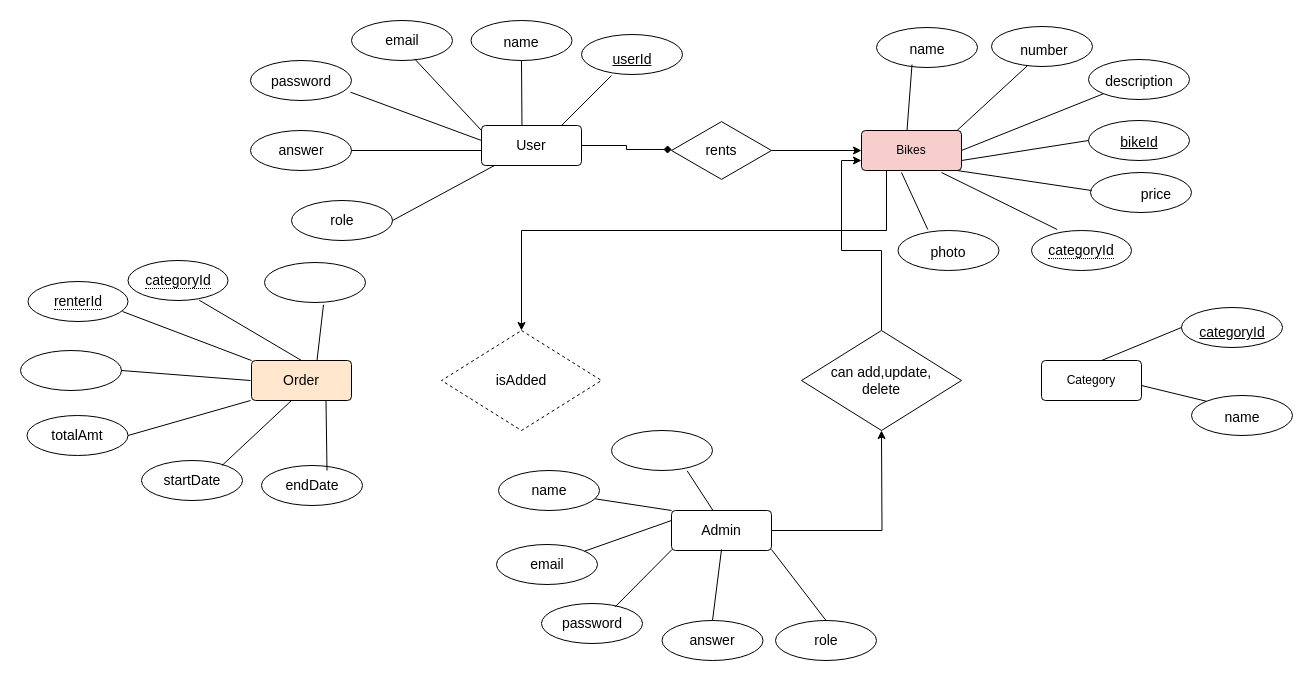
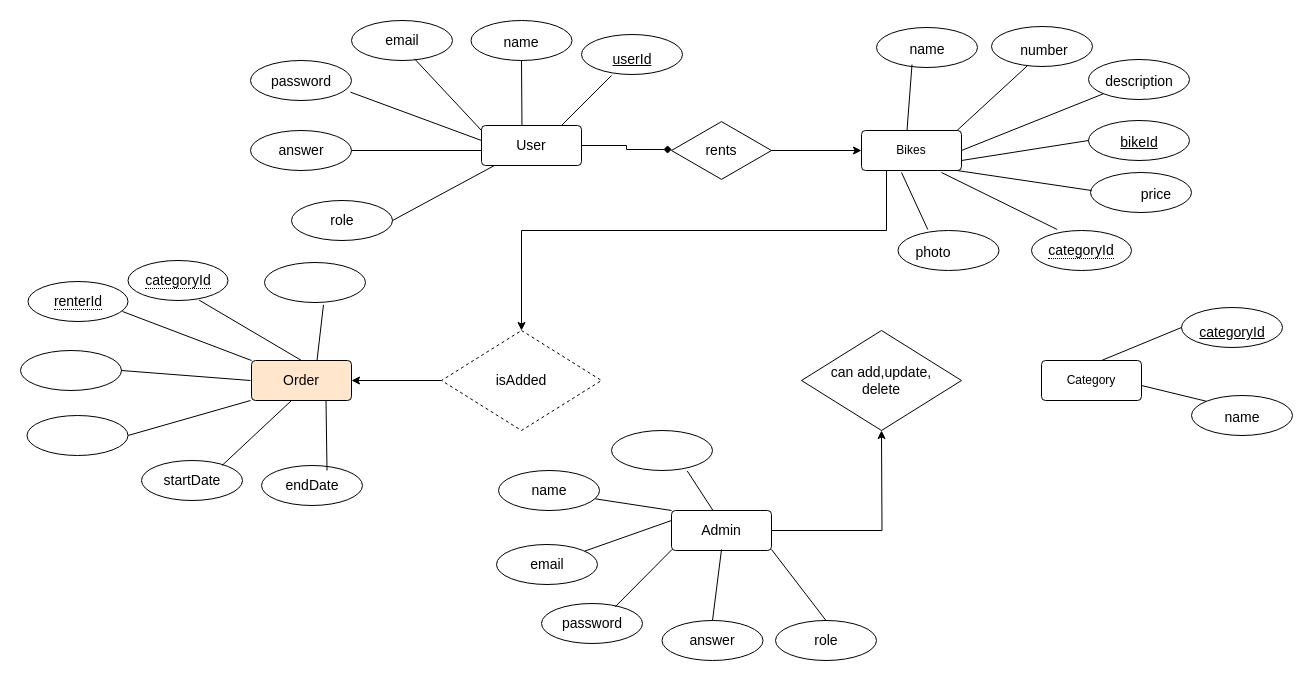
(912, 151) -> (912, 151)
(851, 251) -> none
(949, 253) -> (934, 253)
none -> (400, 381)
(78, 436) -> none
